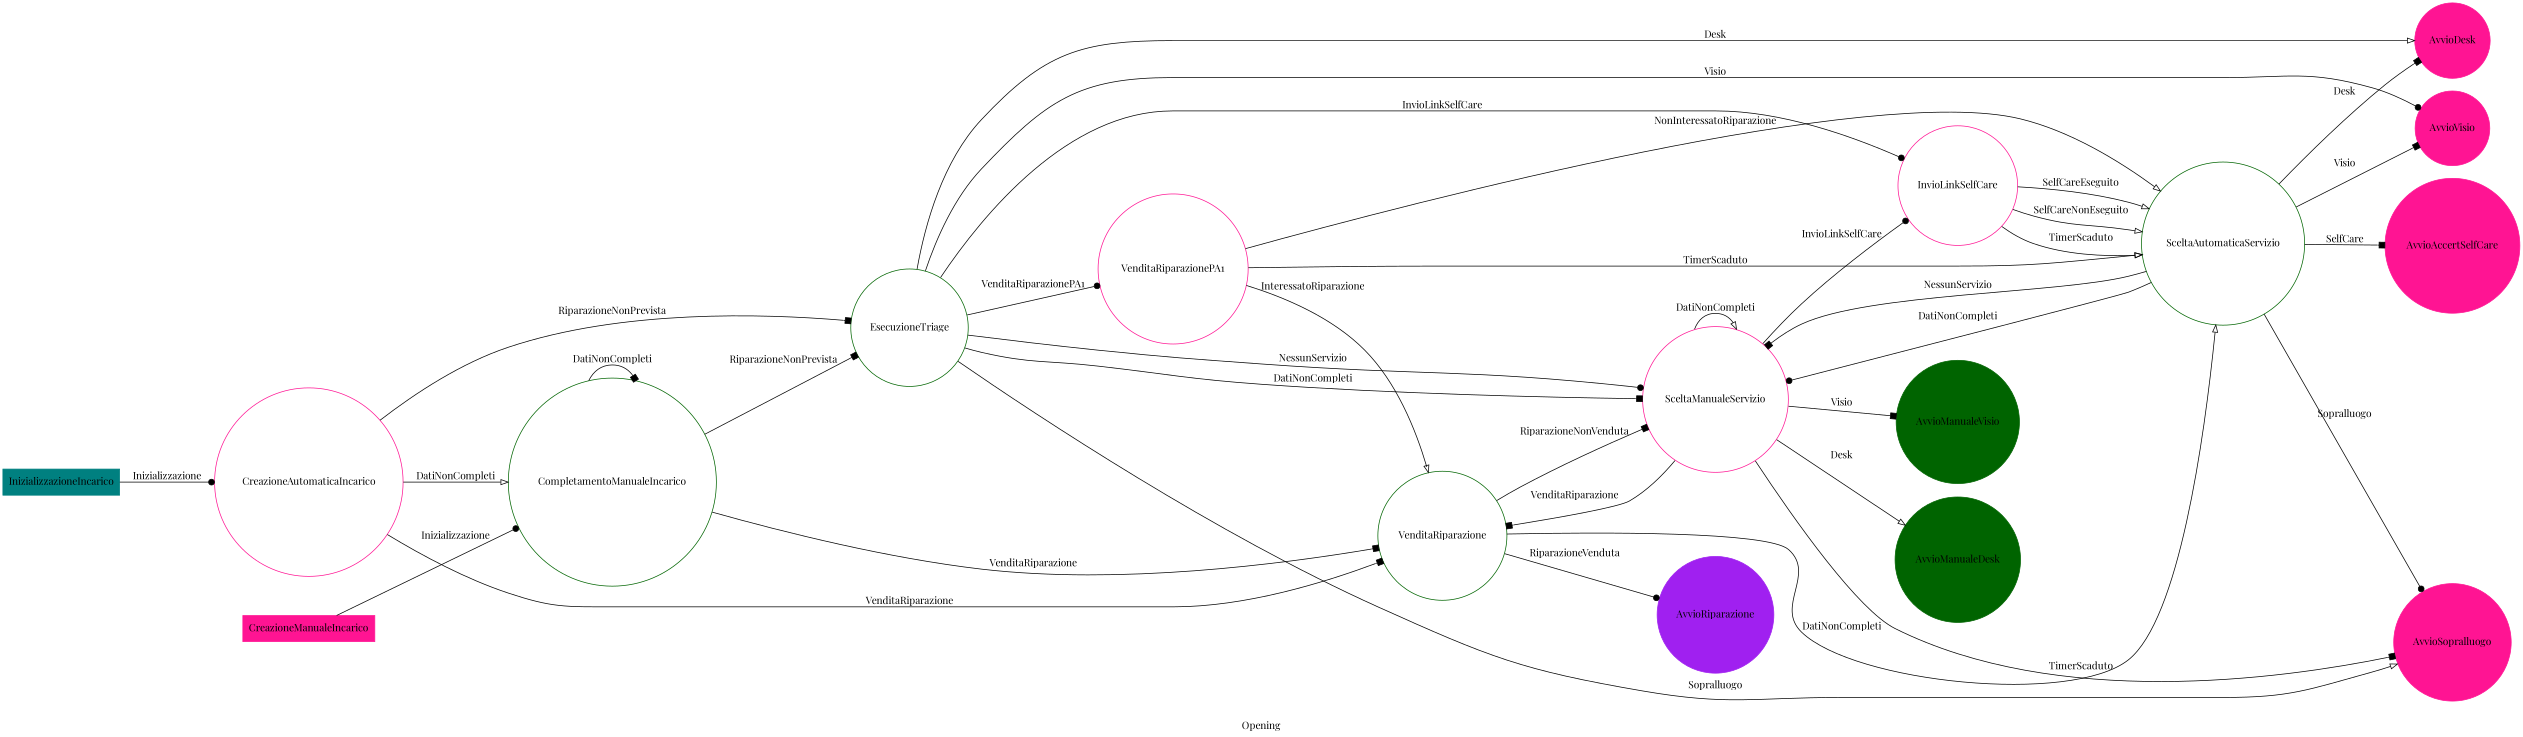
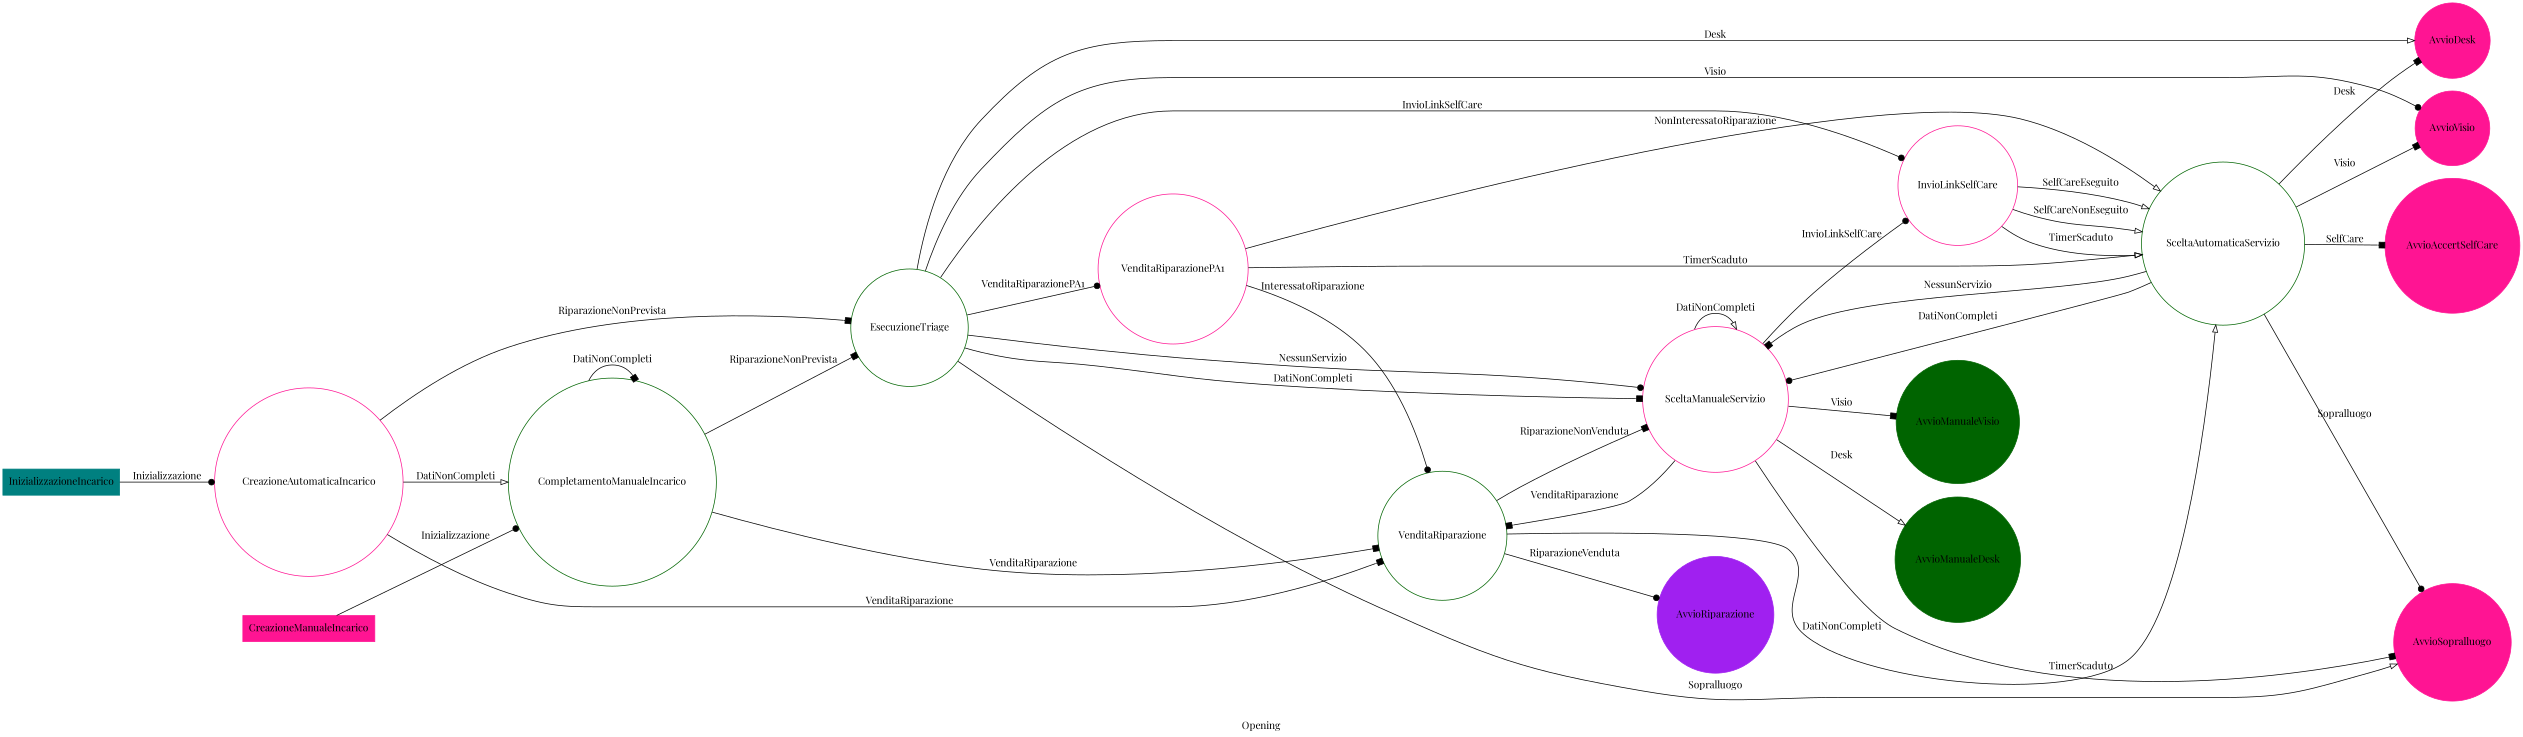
(1364, 349) -> (1364, 349)
